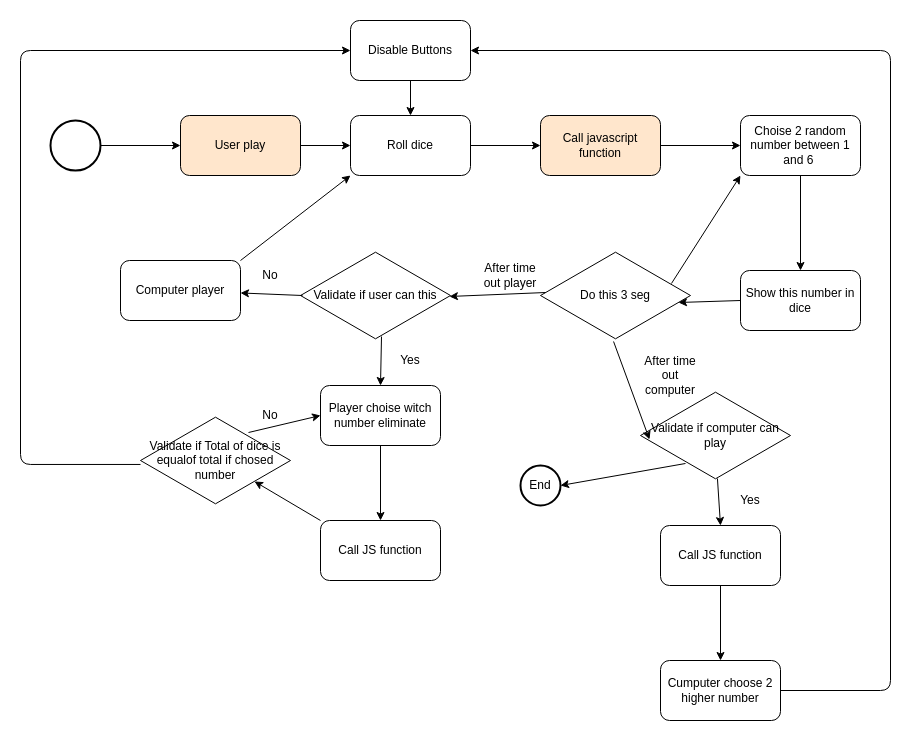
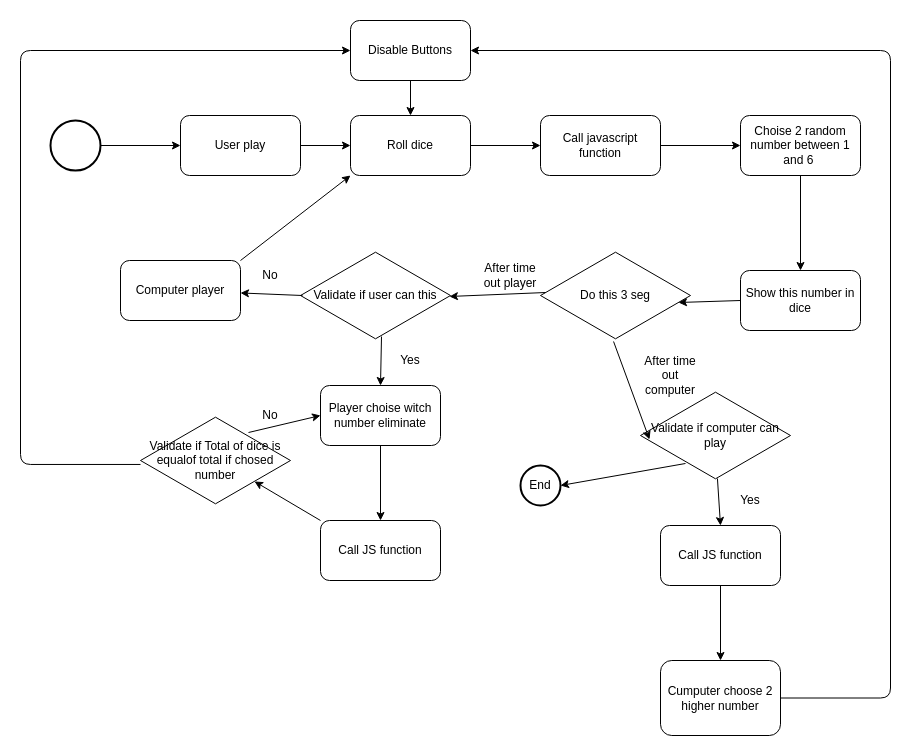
(241, 146) -> (241, 146)
(601, 146) -> (601, 146)
(704, 233) -> none
(721, 691) -> (721, 698)
